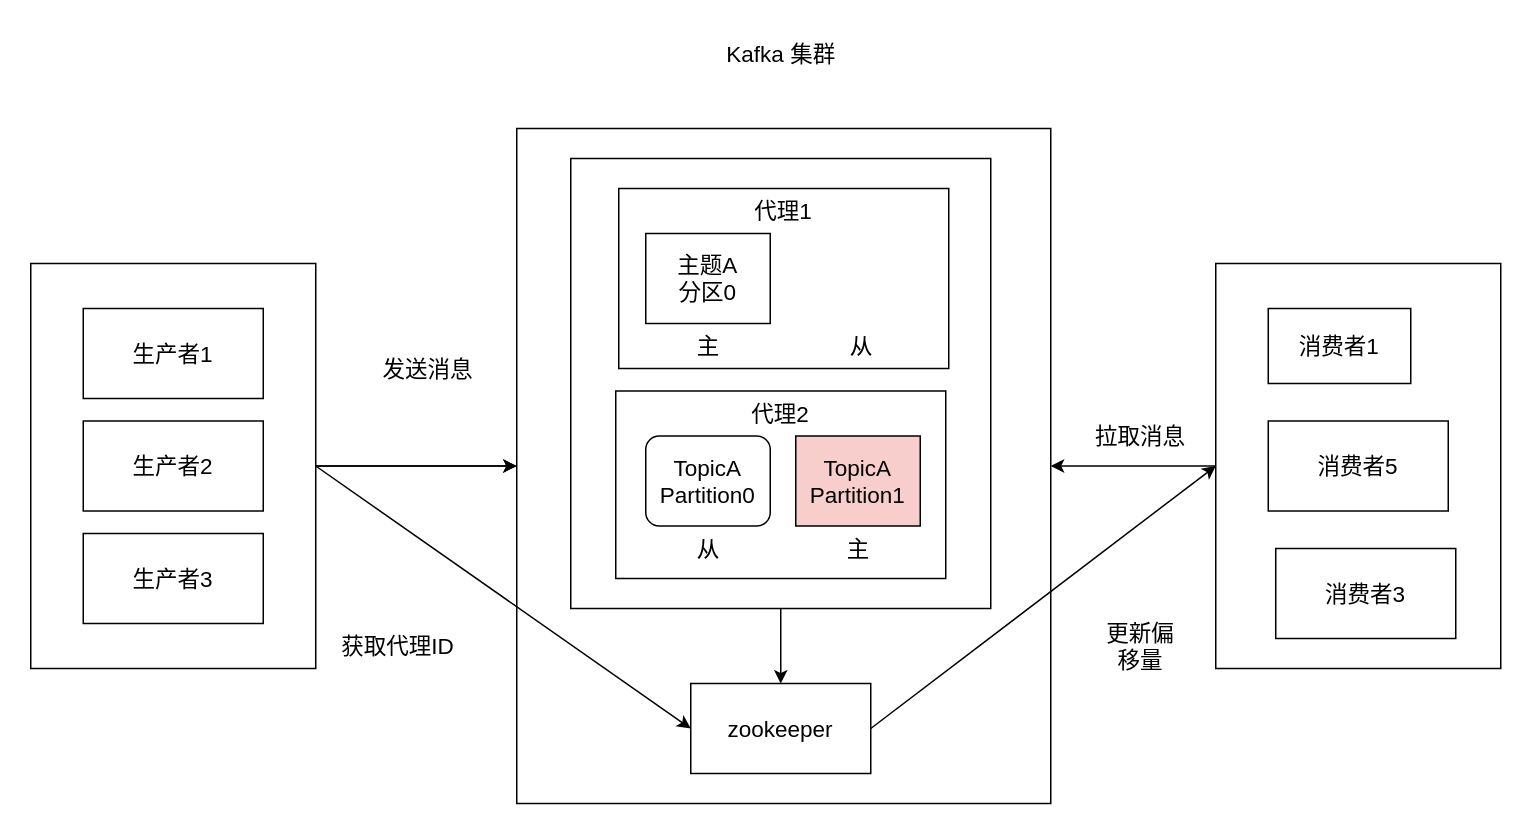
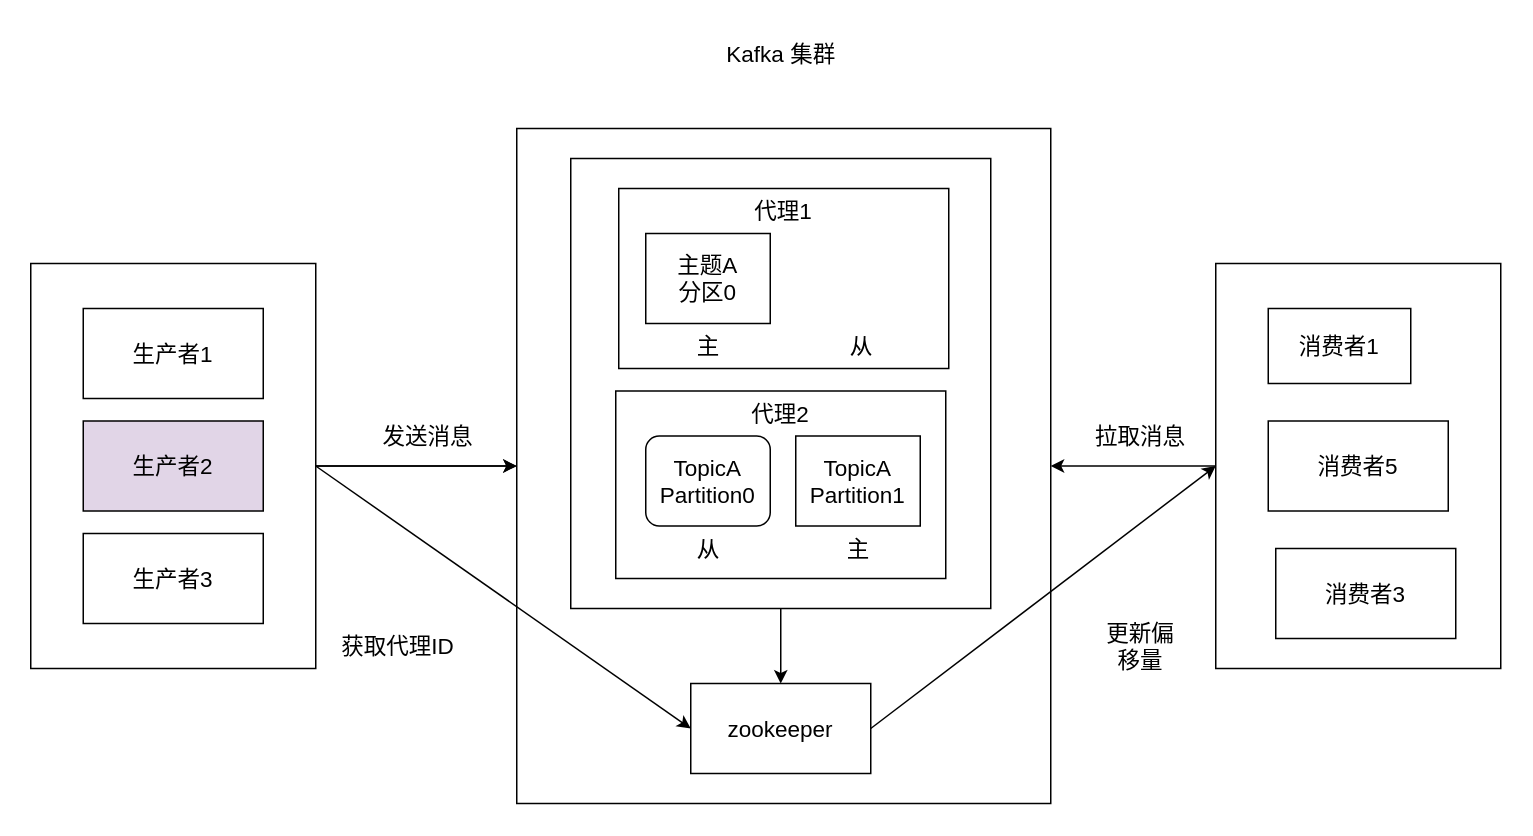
(428, 368) -> (428, 436)
(173, 466) -> (173, 466)
(858, 481) -> (858, 481)
